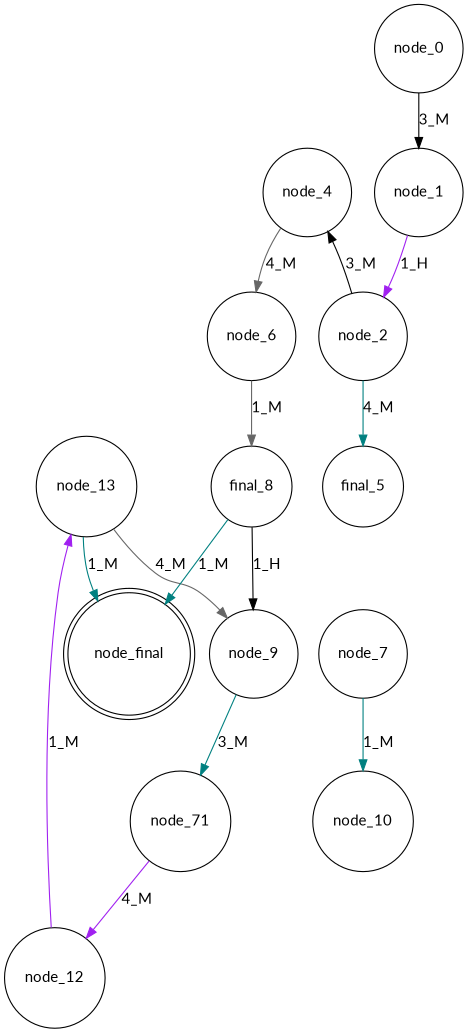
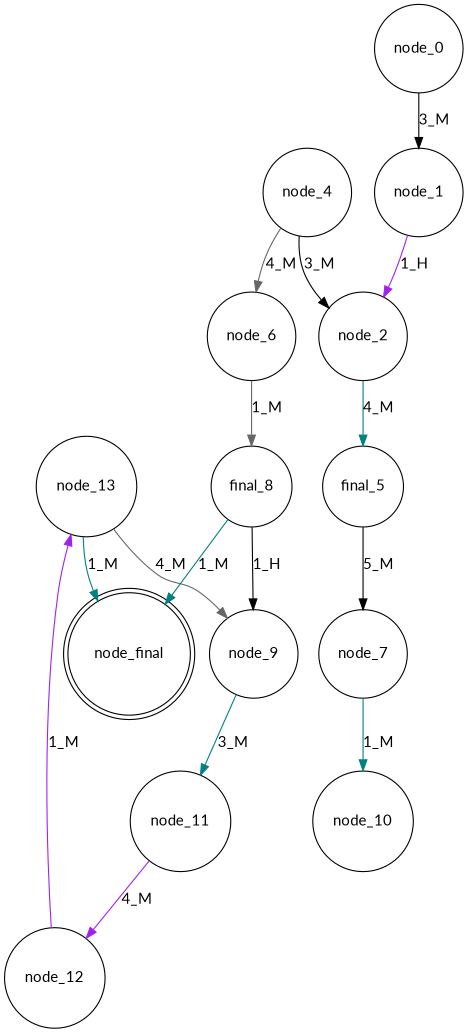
(343, 267) -> (303, 270)
none -> (363, 563)
(181, 821) -> (181, 821)
